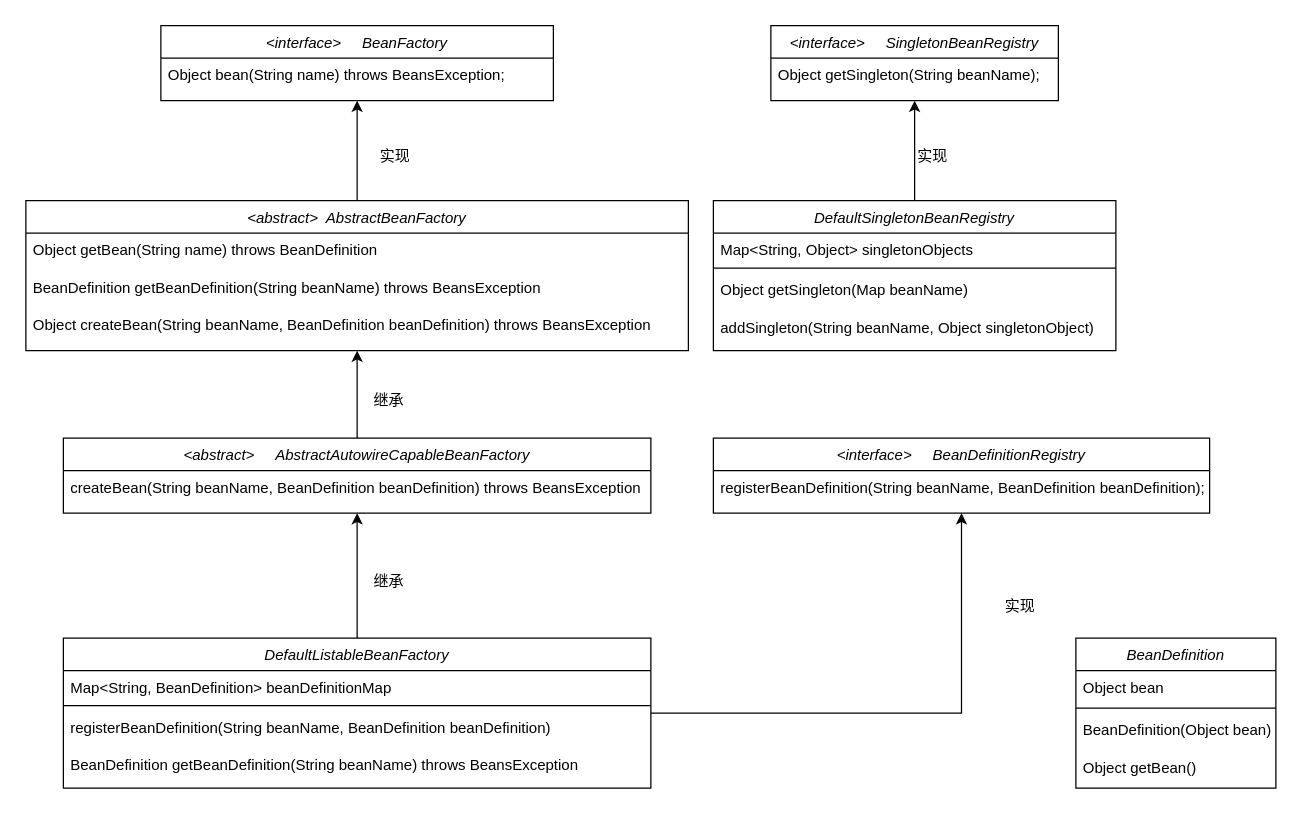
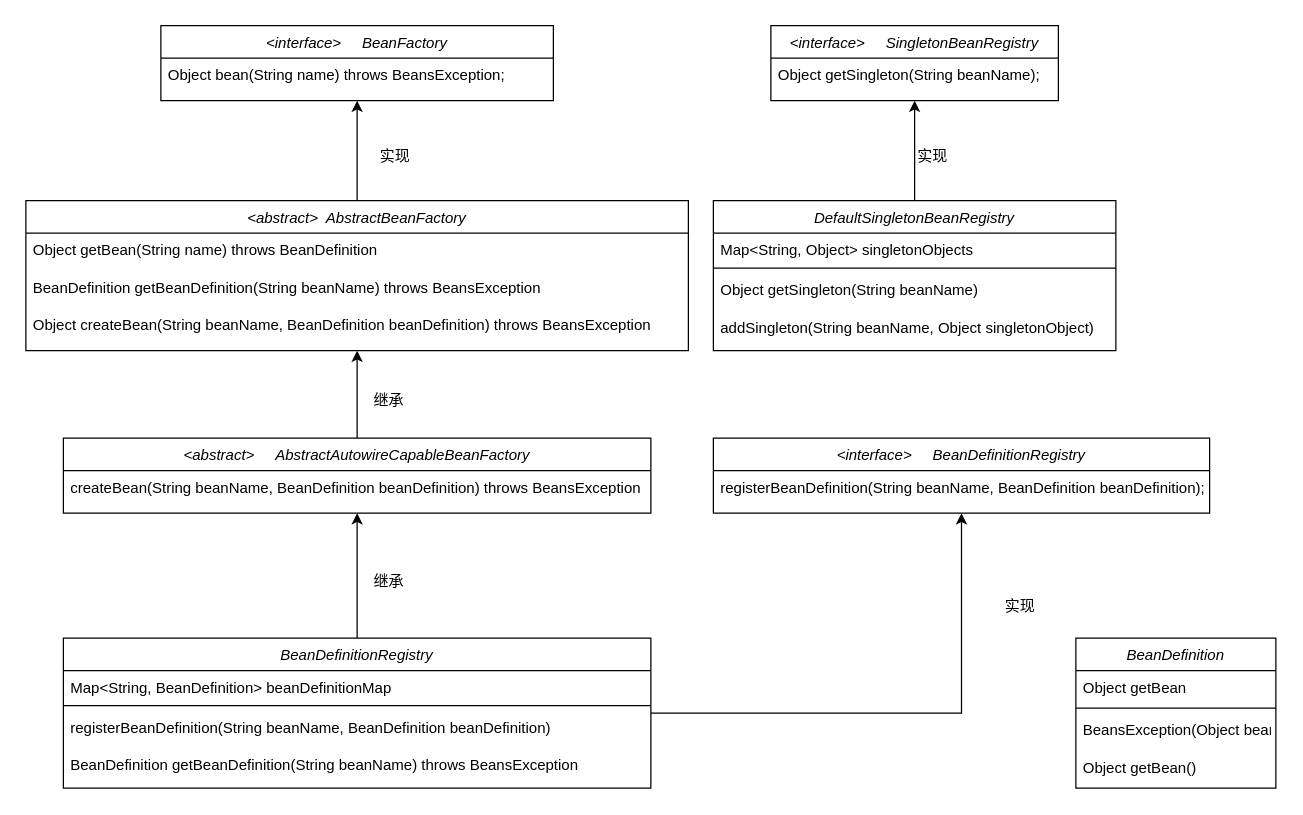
(851, 290) -> (861, 290)
(356, 655) -> (356, 655)
(1127, 688) -> (1139, 688)
(1188, 730) -> (1192, 730)
